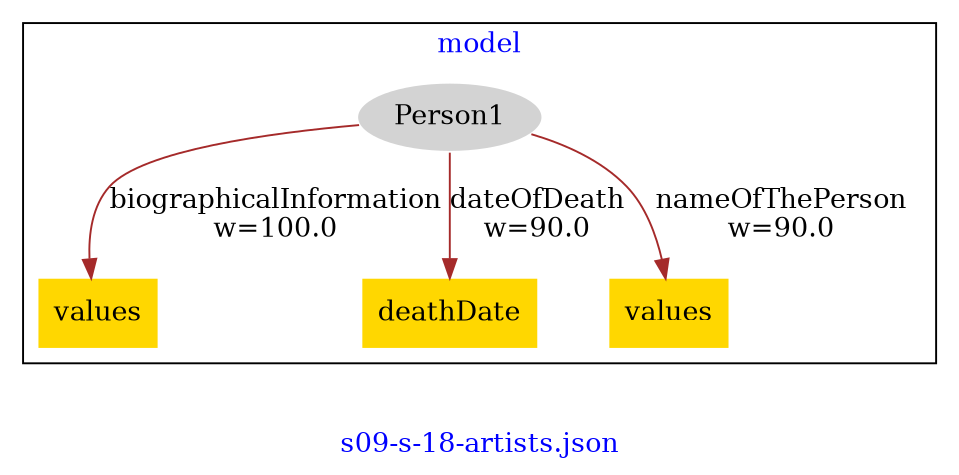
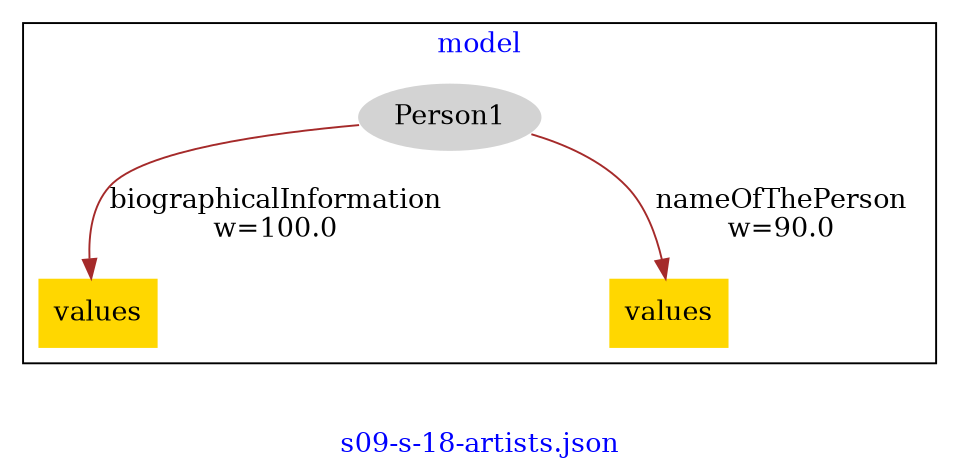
(450, 313) -> none
